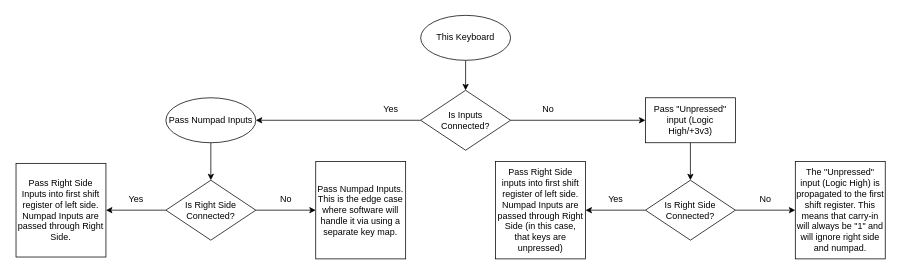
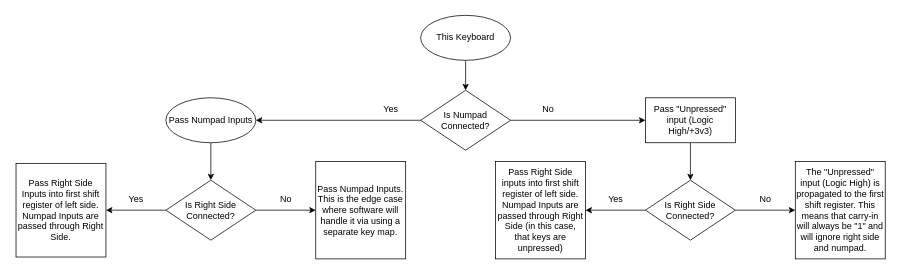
(465, 120) -> (465, 120)
